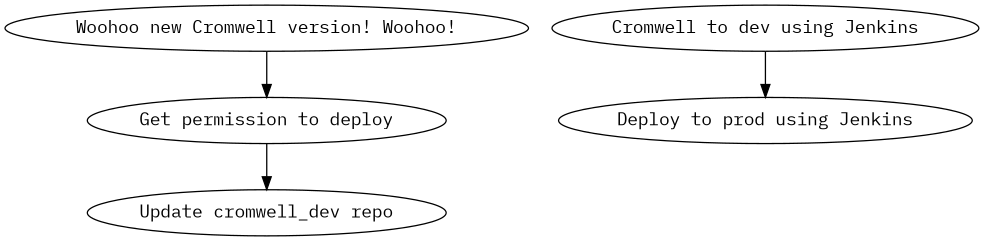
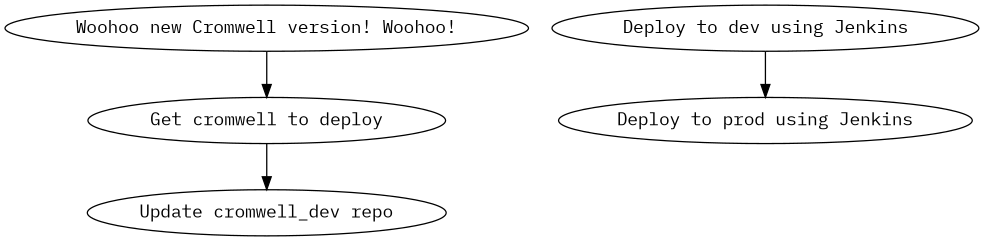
(765, 28) -> (765, 28)
(267, 121) -> (267, 121)
